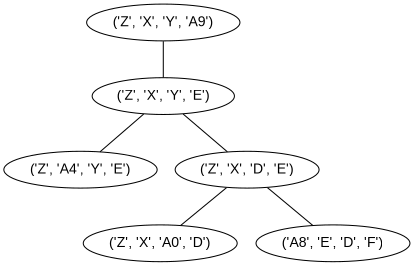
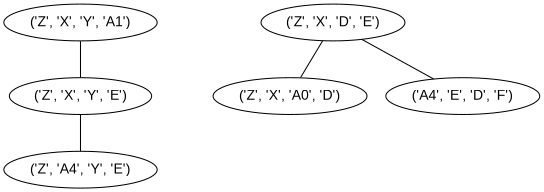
(163, 22) -> (80, 22)
(205, 133) -> none
(333, 243) -> (463, 96)
